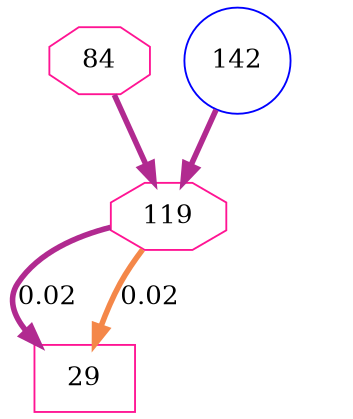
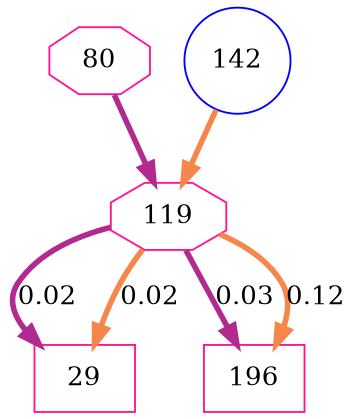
(100, 61) -> (100, 61)
(204, 138) -> (204, 138)
none -> (254, 378)
